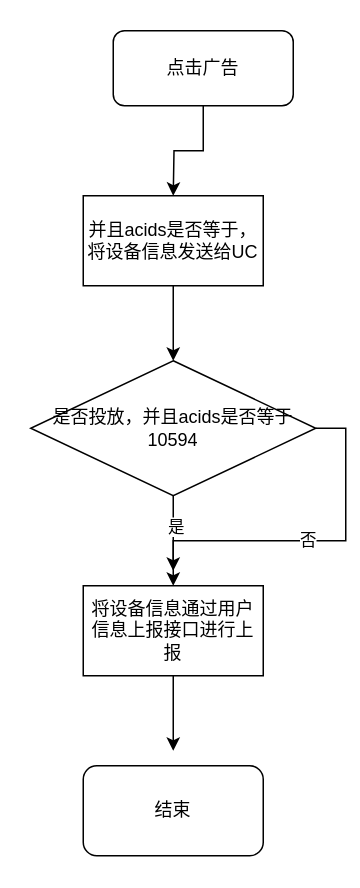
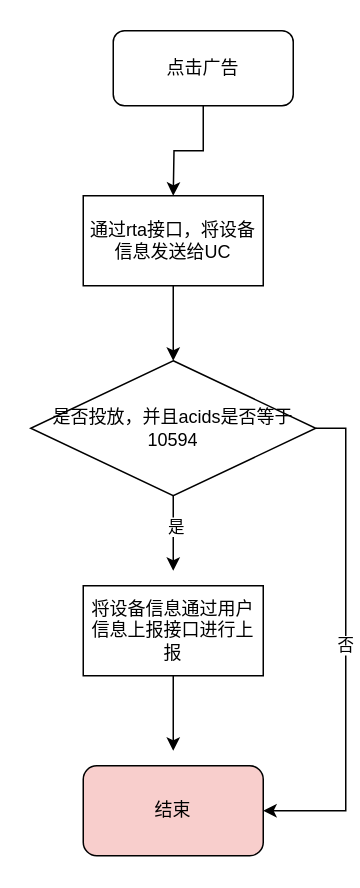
(173, 241) -> (173, 241)
(263, 541) -> (346, 711)
(173, 811) -> (173, 811)
